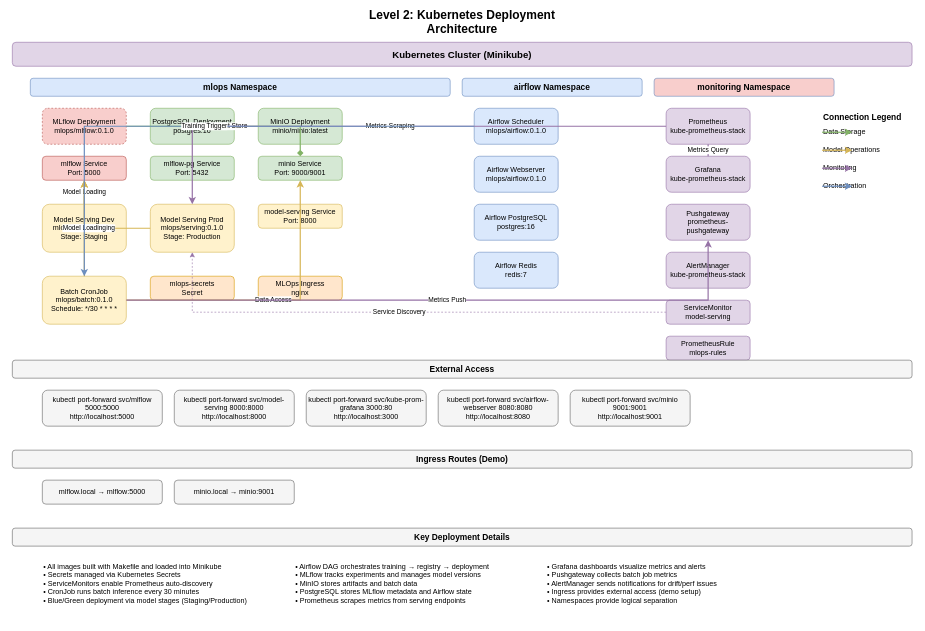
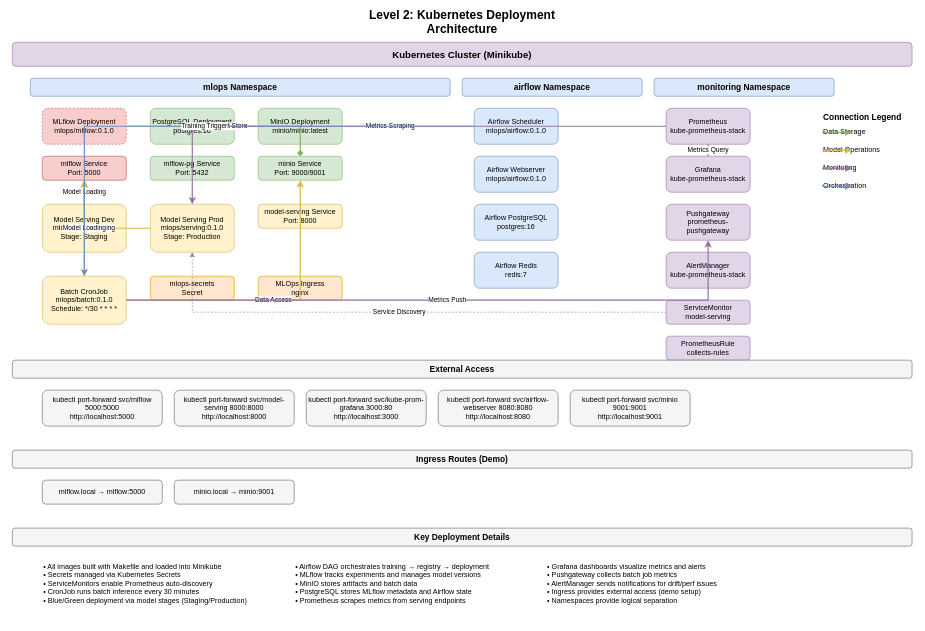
(744, 87) -> (744, 87)
(708, 348) -> (708, 348)
